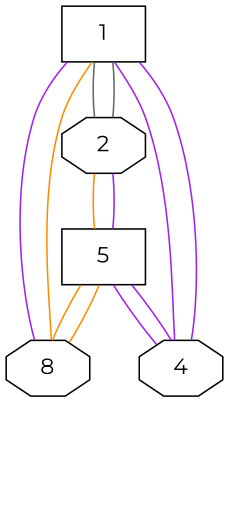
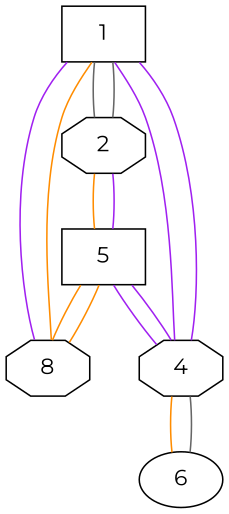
none -> (181, 480)
